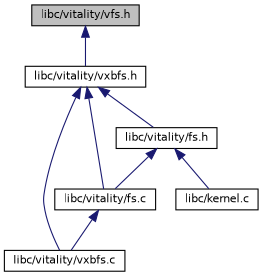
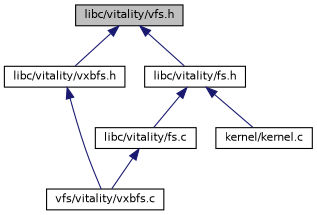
(130, 111) -> (166, 50)
(96, 144) -> none
(217, 199) -> (264, 138)
(65, 261) -> (105, 199)
